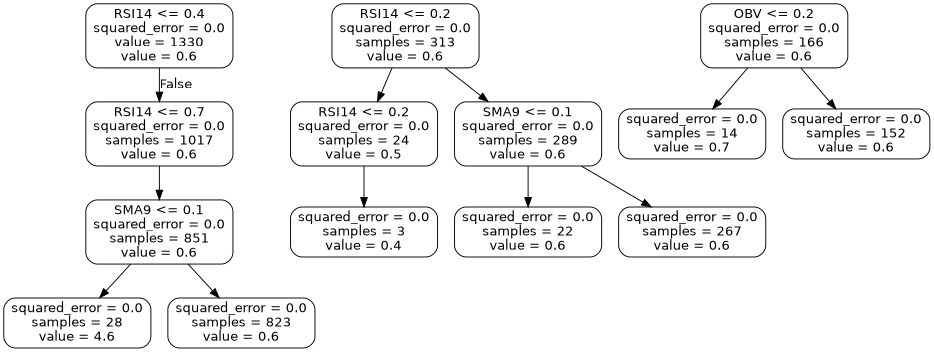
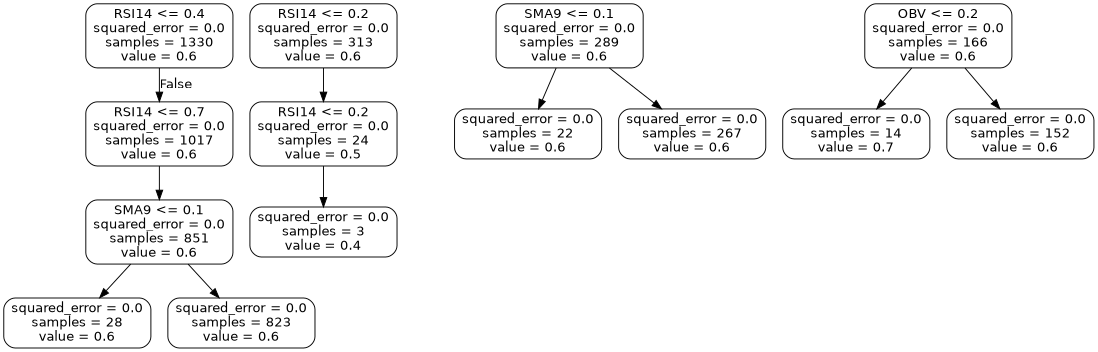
(159, 36) -> (159, 36)
(463, 82) -> none
(77, 323) -> (77, 323)
